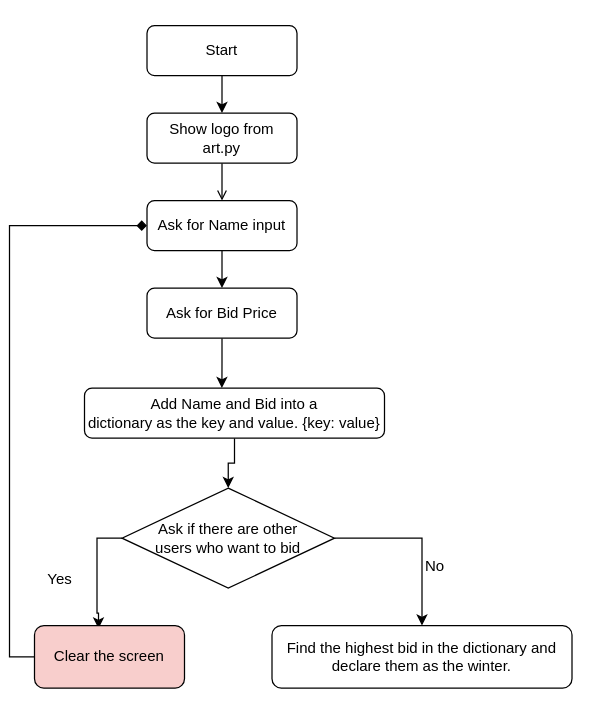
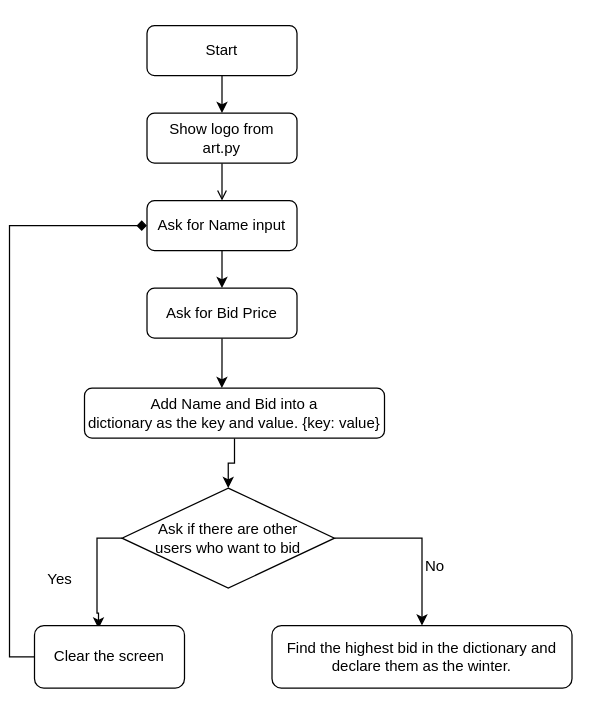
(109, 657) -> (109, 657)
